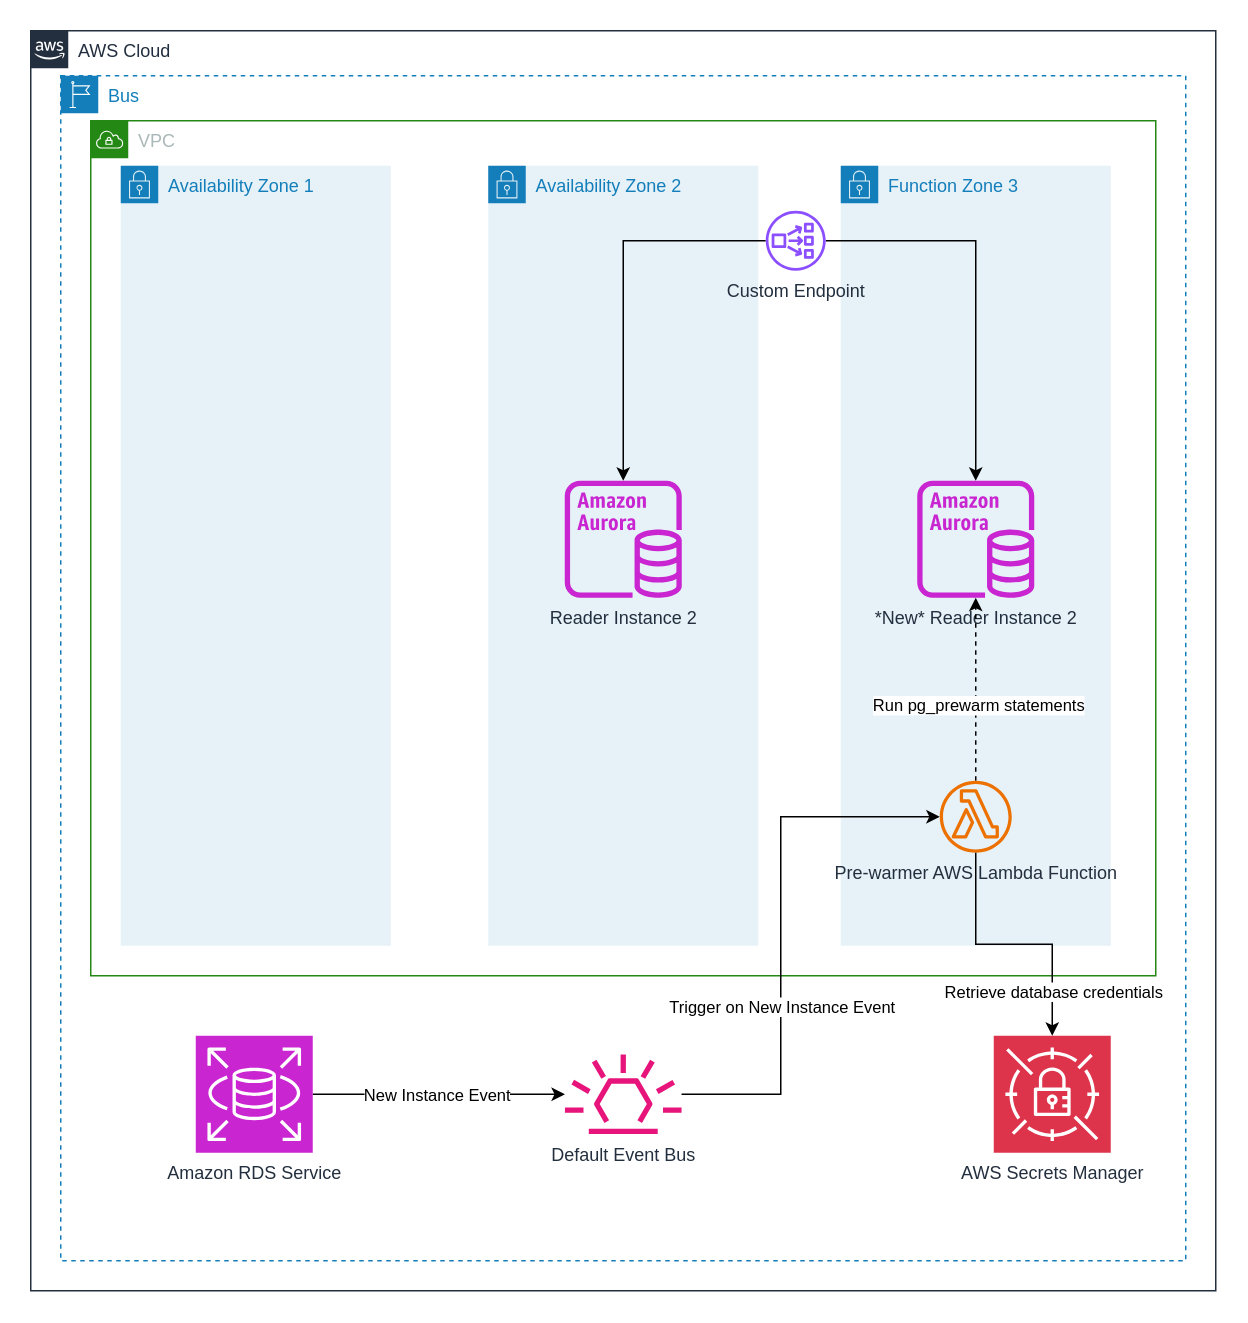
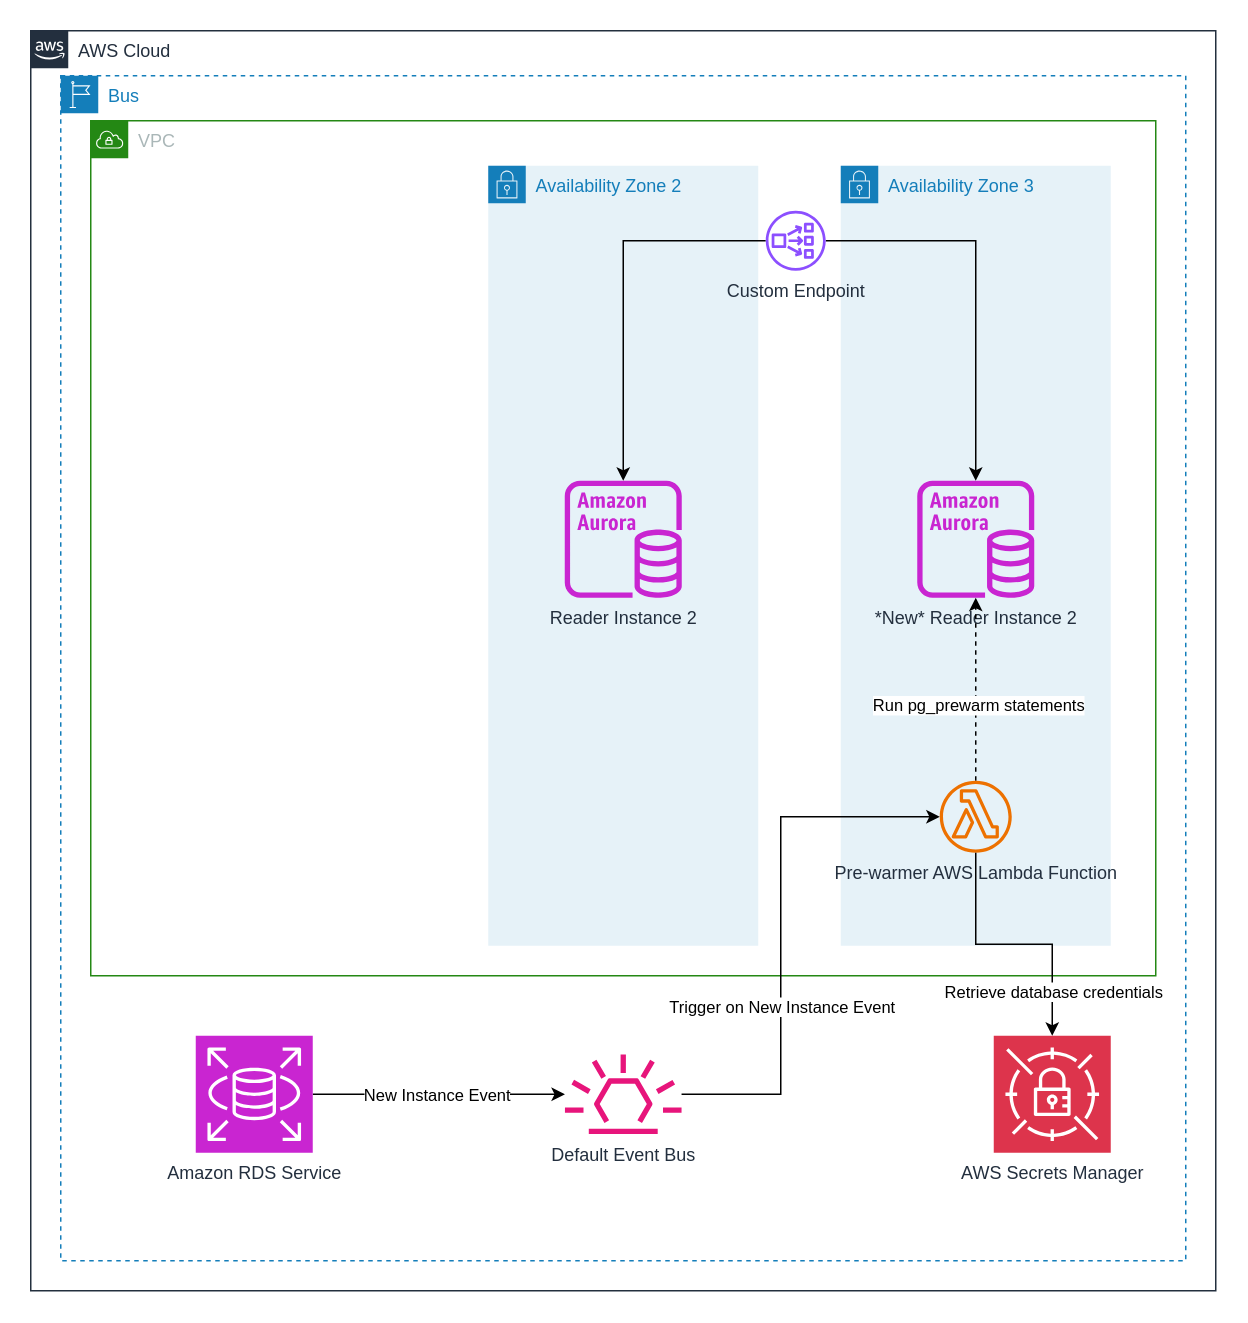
(957, 187) -> (968, 187)
(256, 556) -> none
